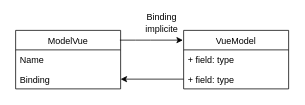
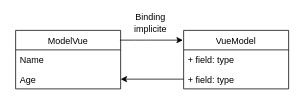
(162, 23) -> (150, 23)
(35, 80) -> (27, 80)
